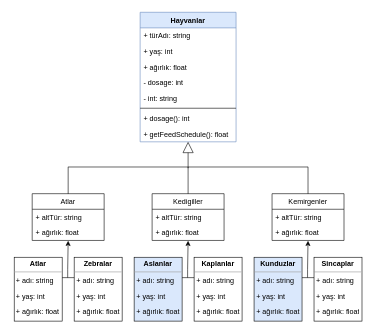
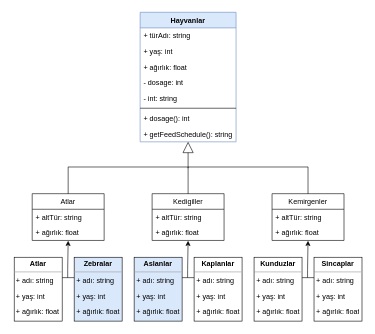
(191, 134) -> (193, 134)
(98, 289) -> (98, 289)
(278, 289) -> (278, 289)
